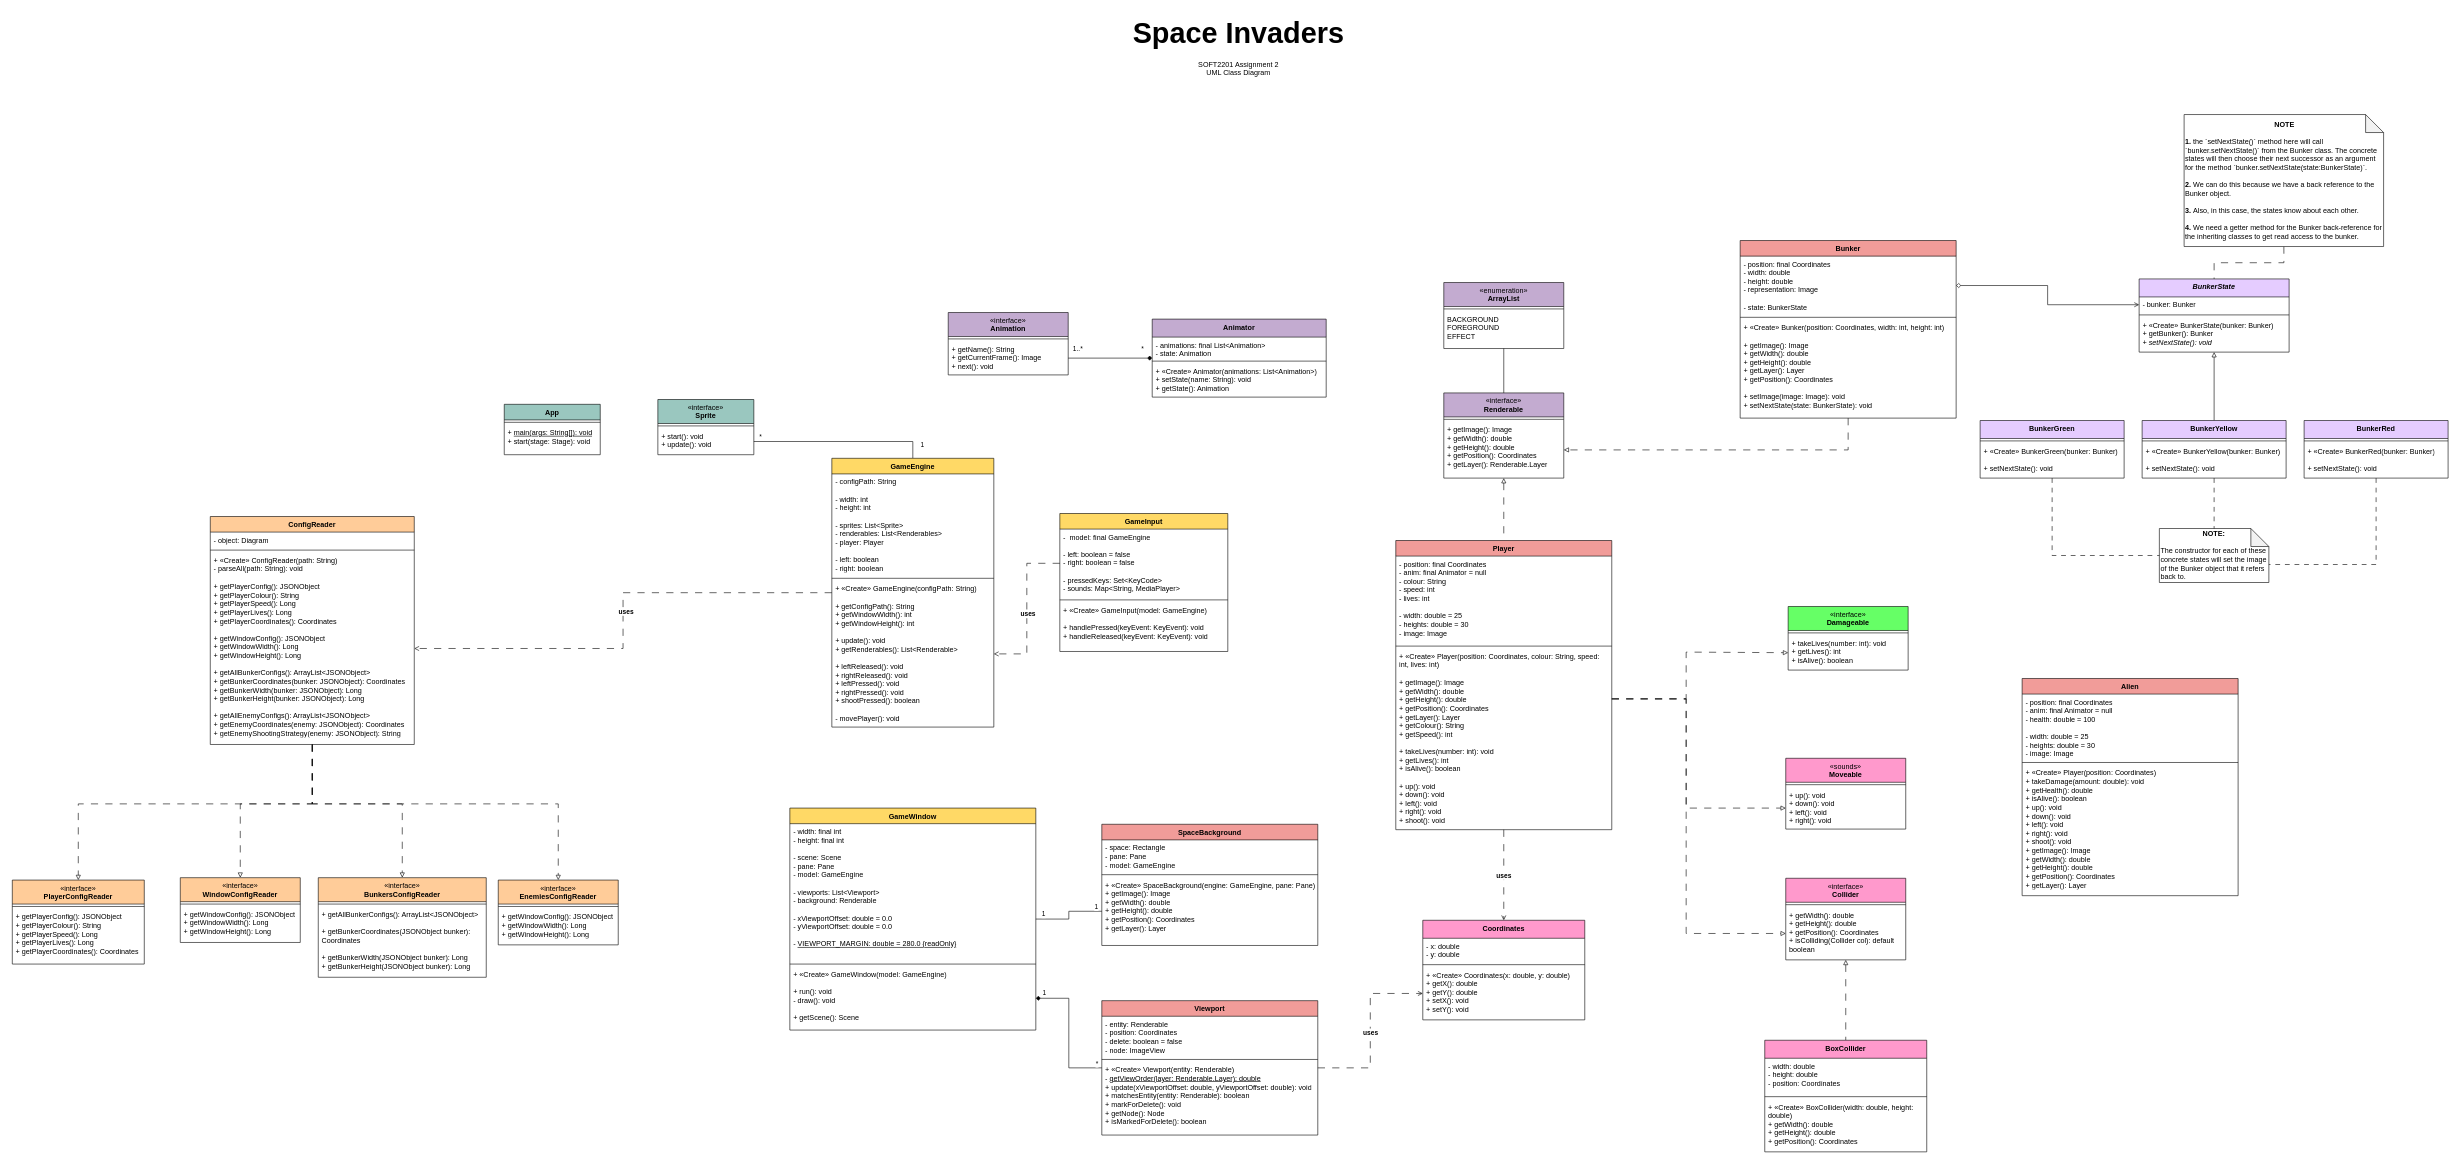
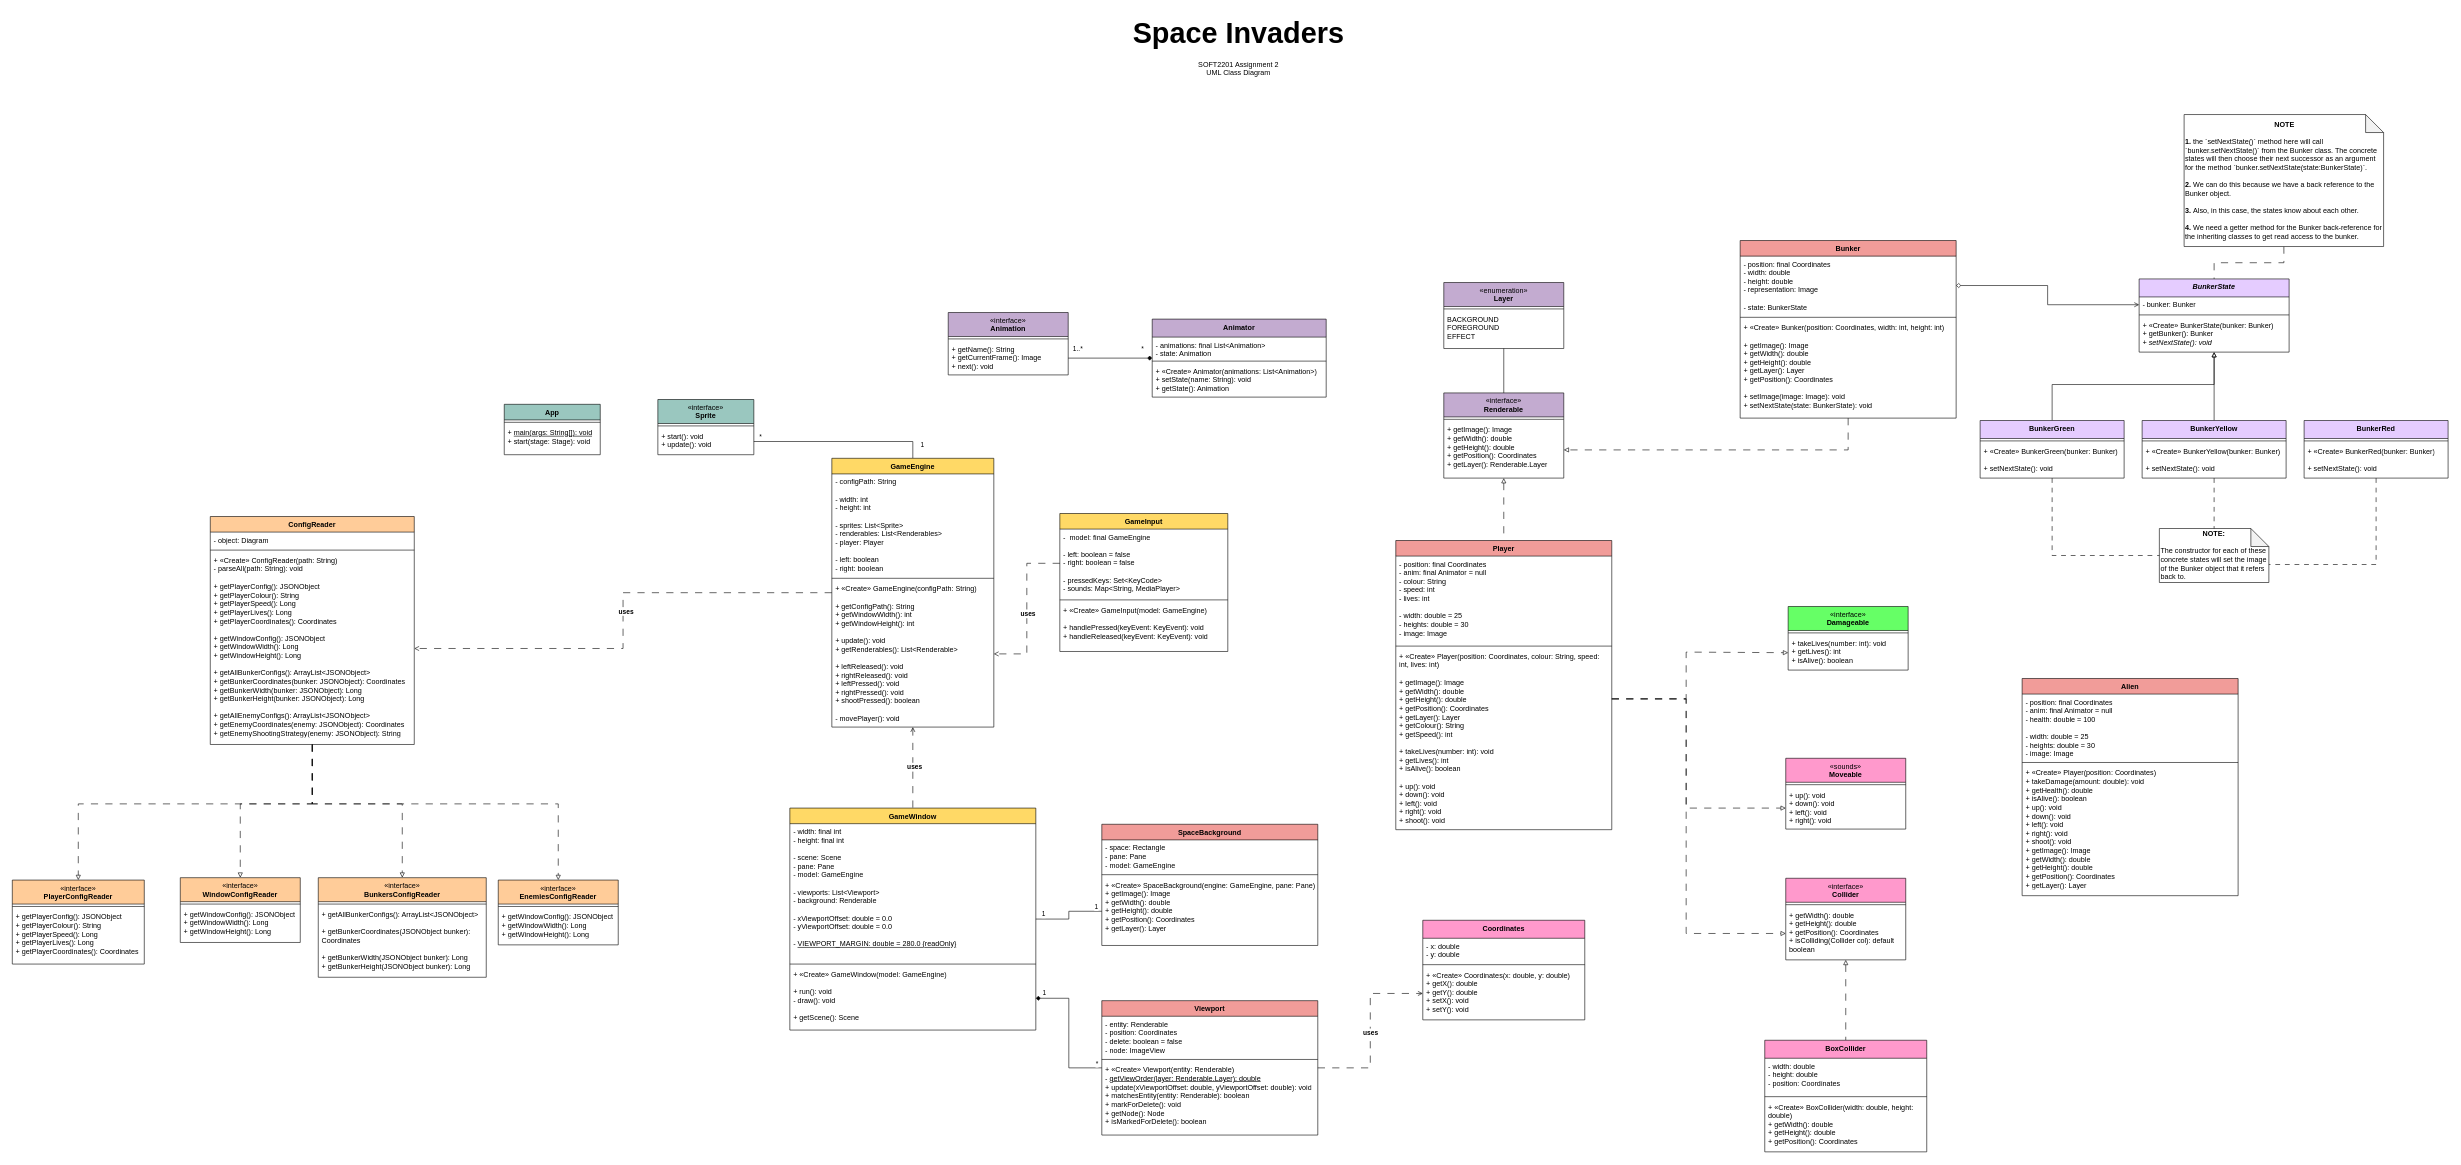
(1504, 295) -> (1504, 295)
none -> (2114, 384)
none -> (913, 766)
(1504, 875) -> none
